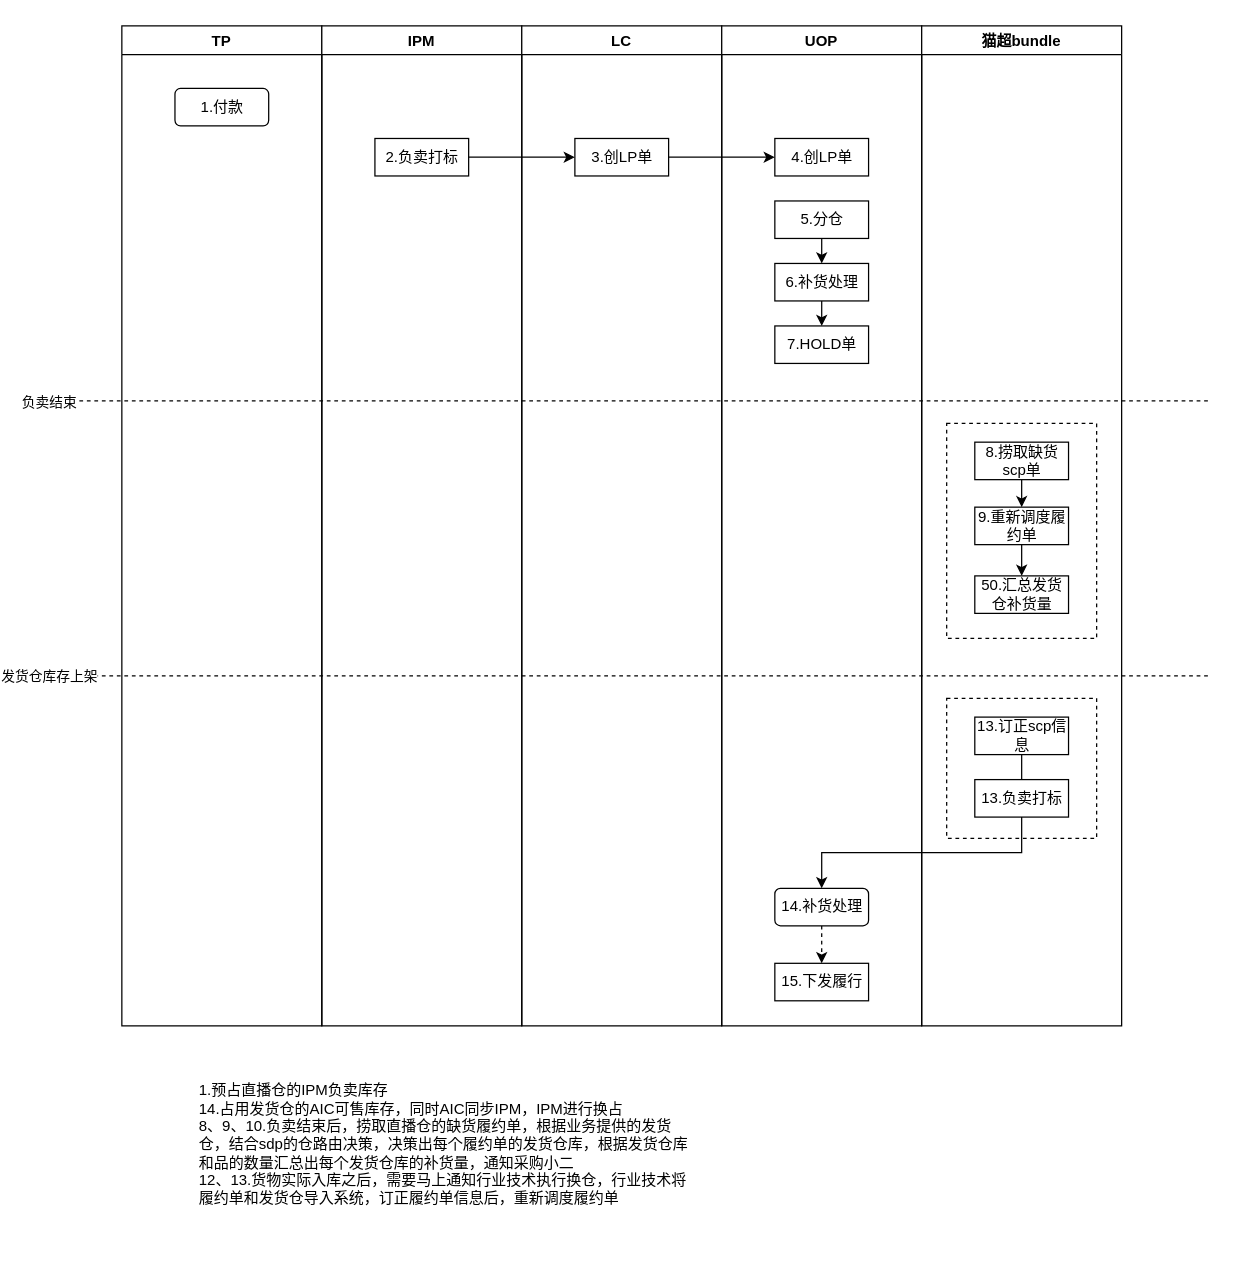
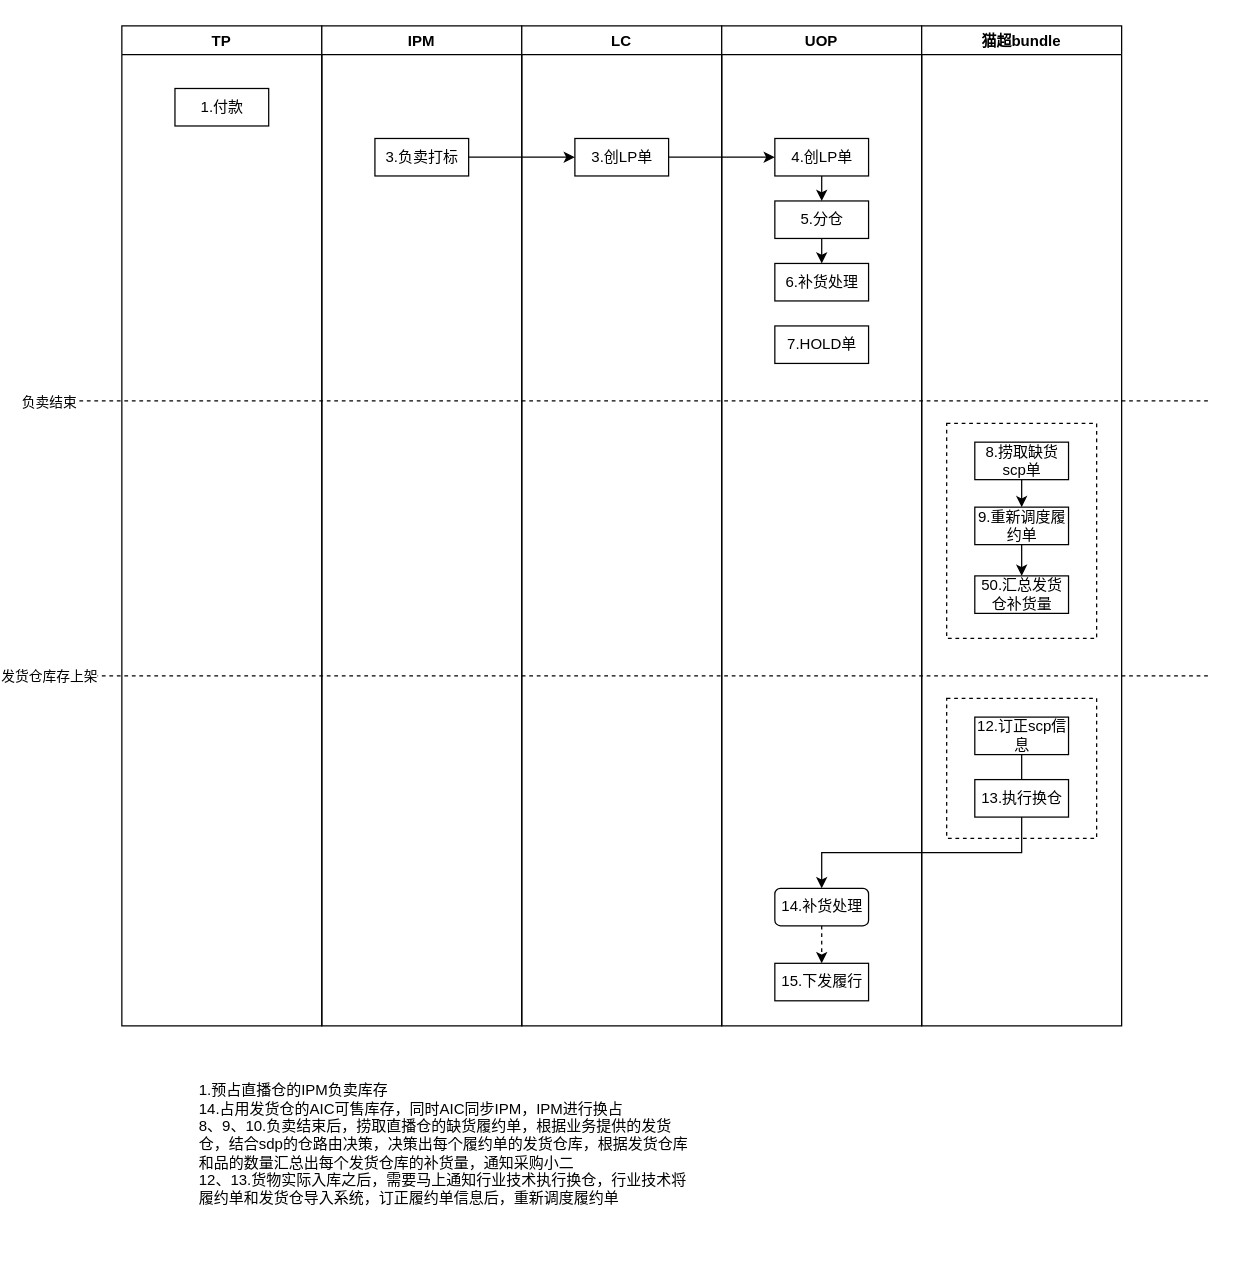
(222, 107) -> (222, 107)
(423, 157) -> (423, 157)
none -> (822, 184)
(822, 309) -> none
(1023, 736) -> (1023, 736)
(1023, 798) -> (1023, 798)
